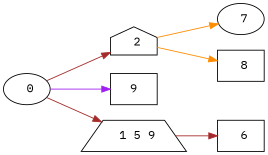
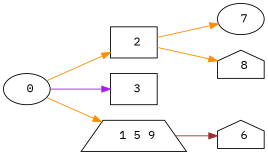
(134, 42) -> (134, 42)
(241, 66) -> (241, 66)
(75, 68) -> (75, 68)
(134, 89) -> (134, 89)
(70, 108) -> (70, 108)
(241, 136) -> (241, 136)
